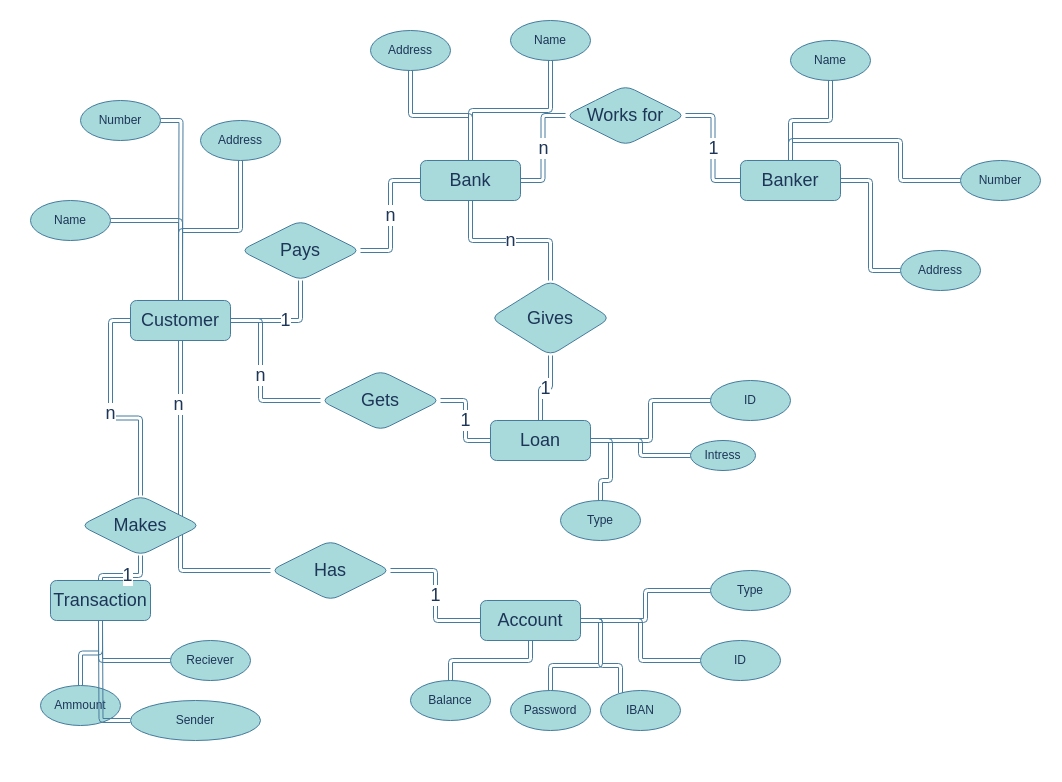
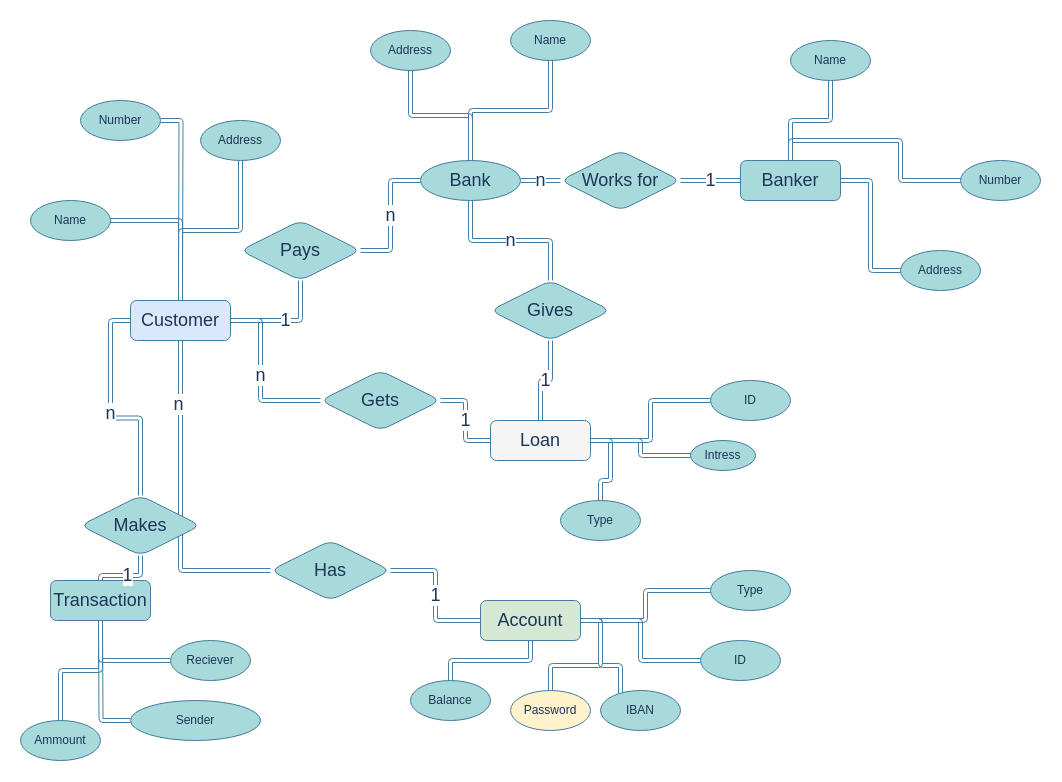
(626, 116) -> (621, 181)
(471, 181) -> (471, 181)
(551, 318) -> (551, 311)
(181, 321) -> (181, 321)
(541, 441) -> (541, 441)
(531, 621) -> (531, 621)
(81, 706) -> (61, 741)
(551, 711) -> (551, 711)
